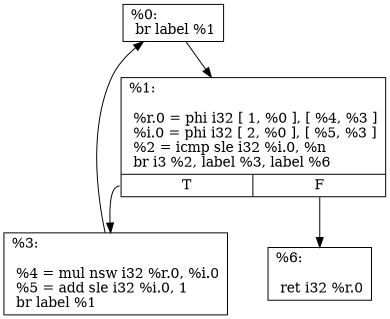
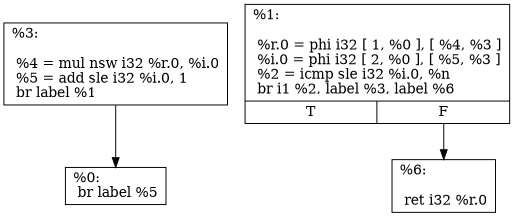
(173, 30) -> (116, 193)
(196, 55) -> none
(230, 163) -> (354, 89)
(110, 203) -> none
